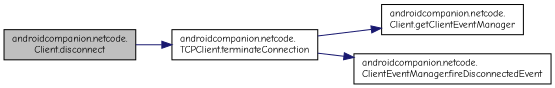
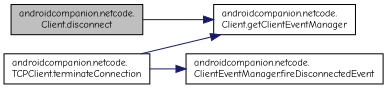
(149, 45) -> (173, 20)
